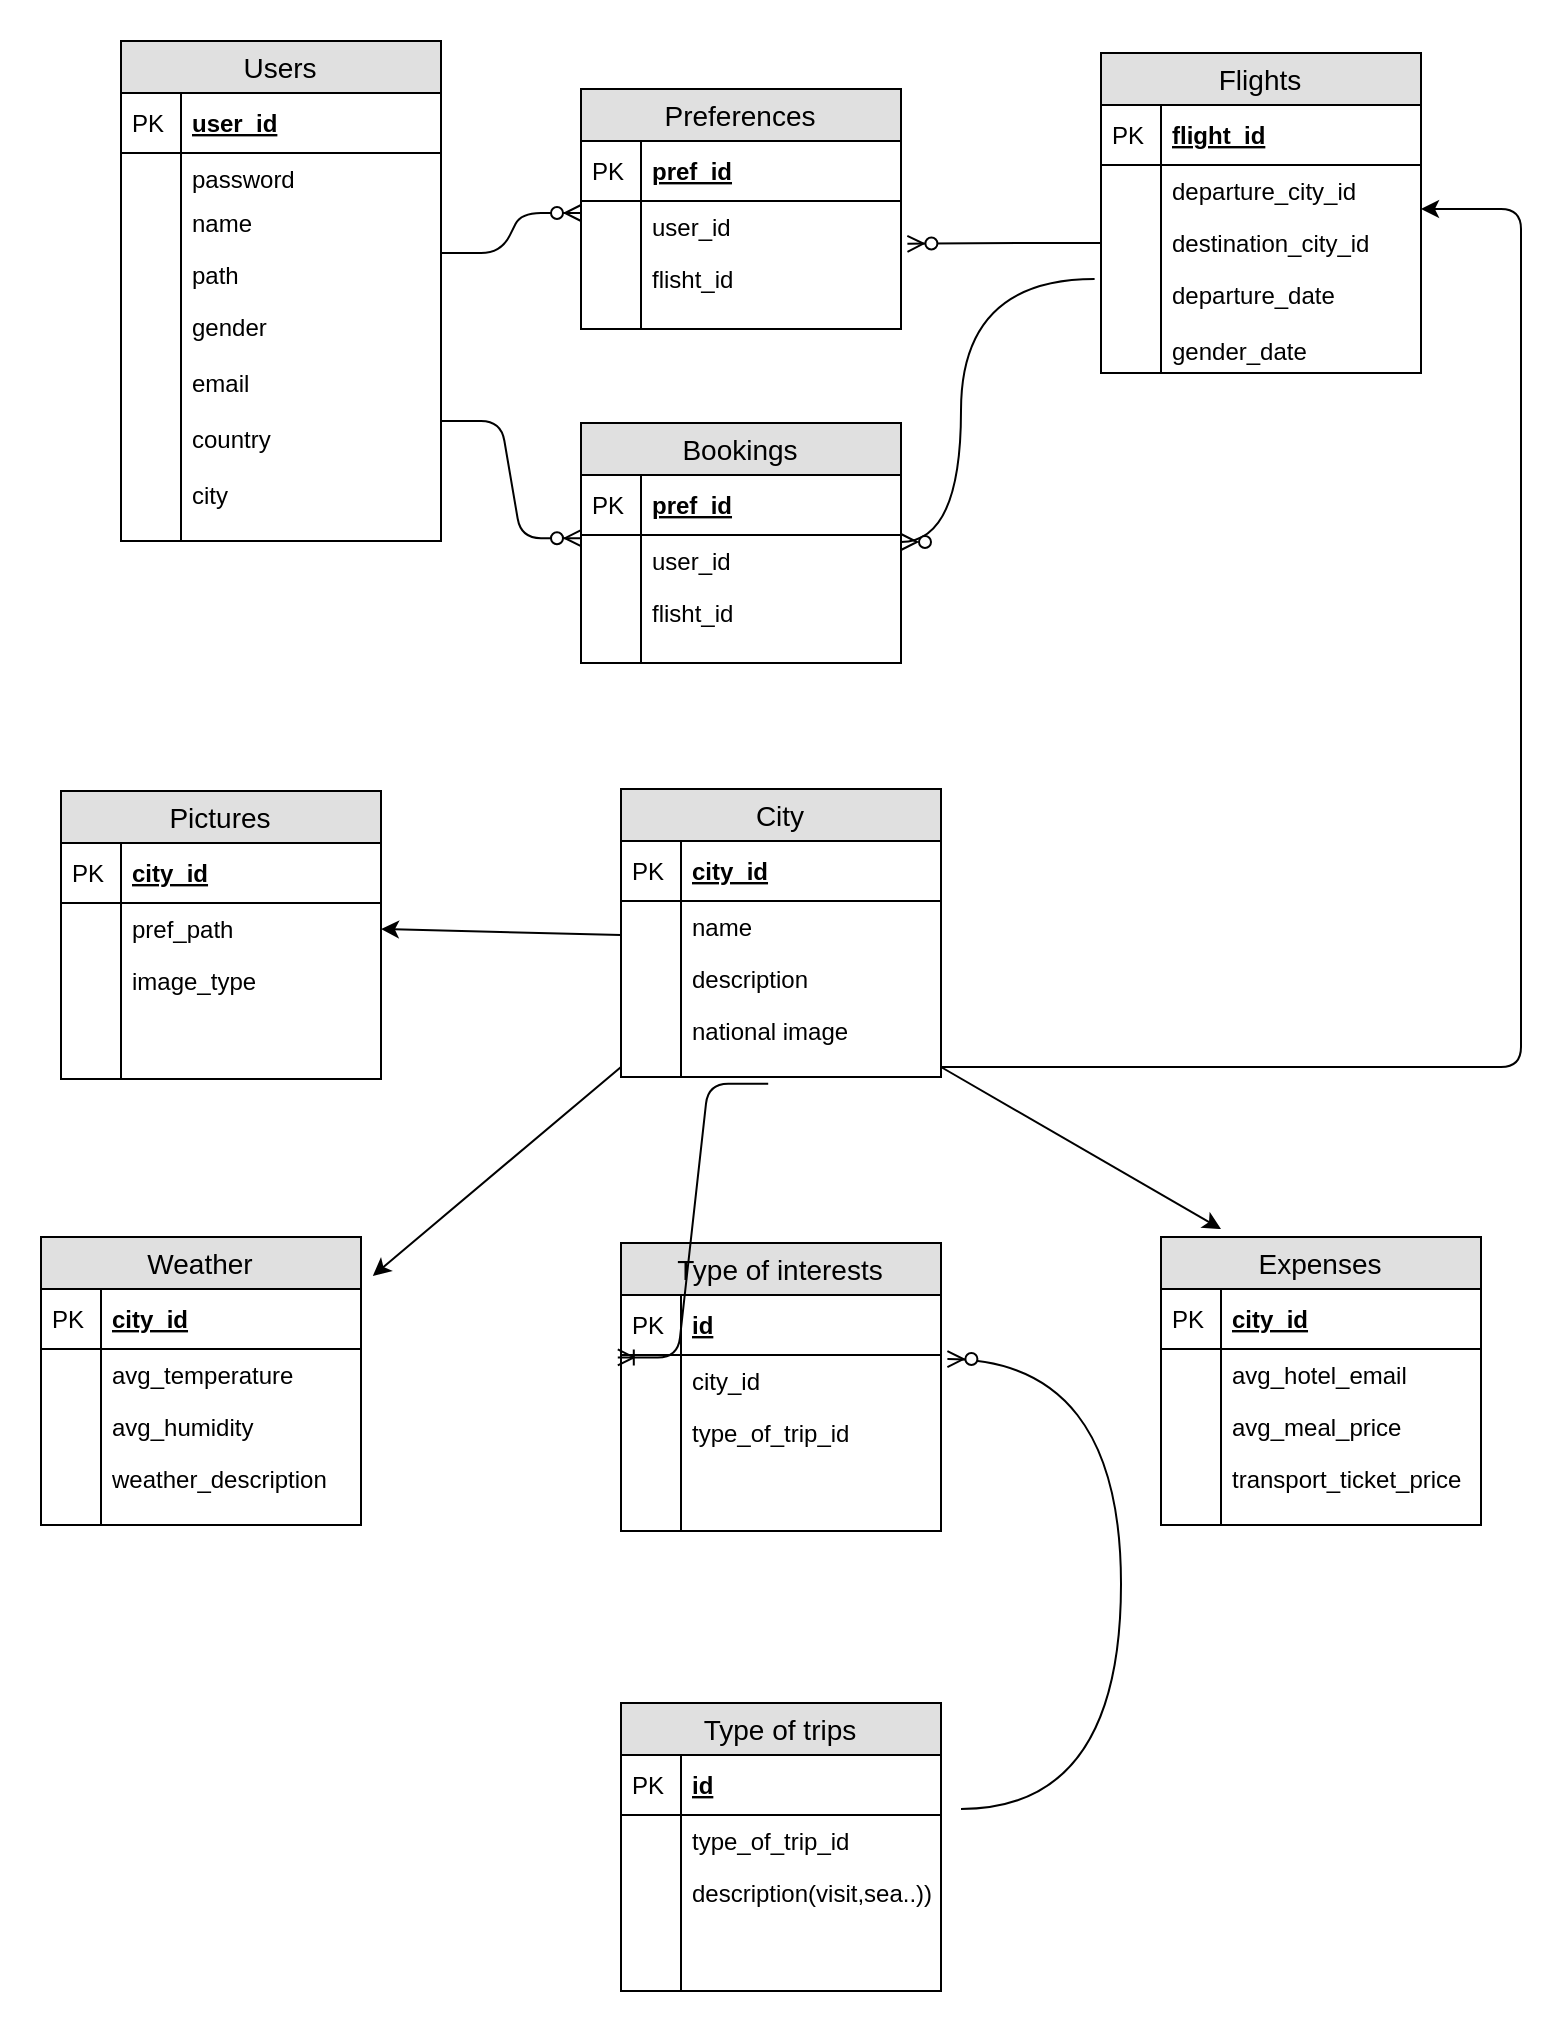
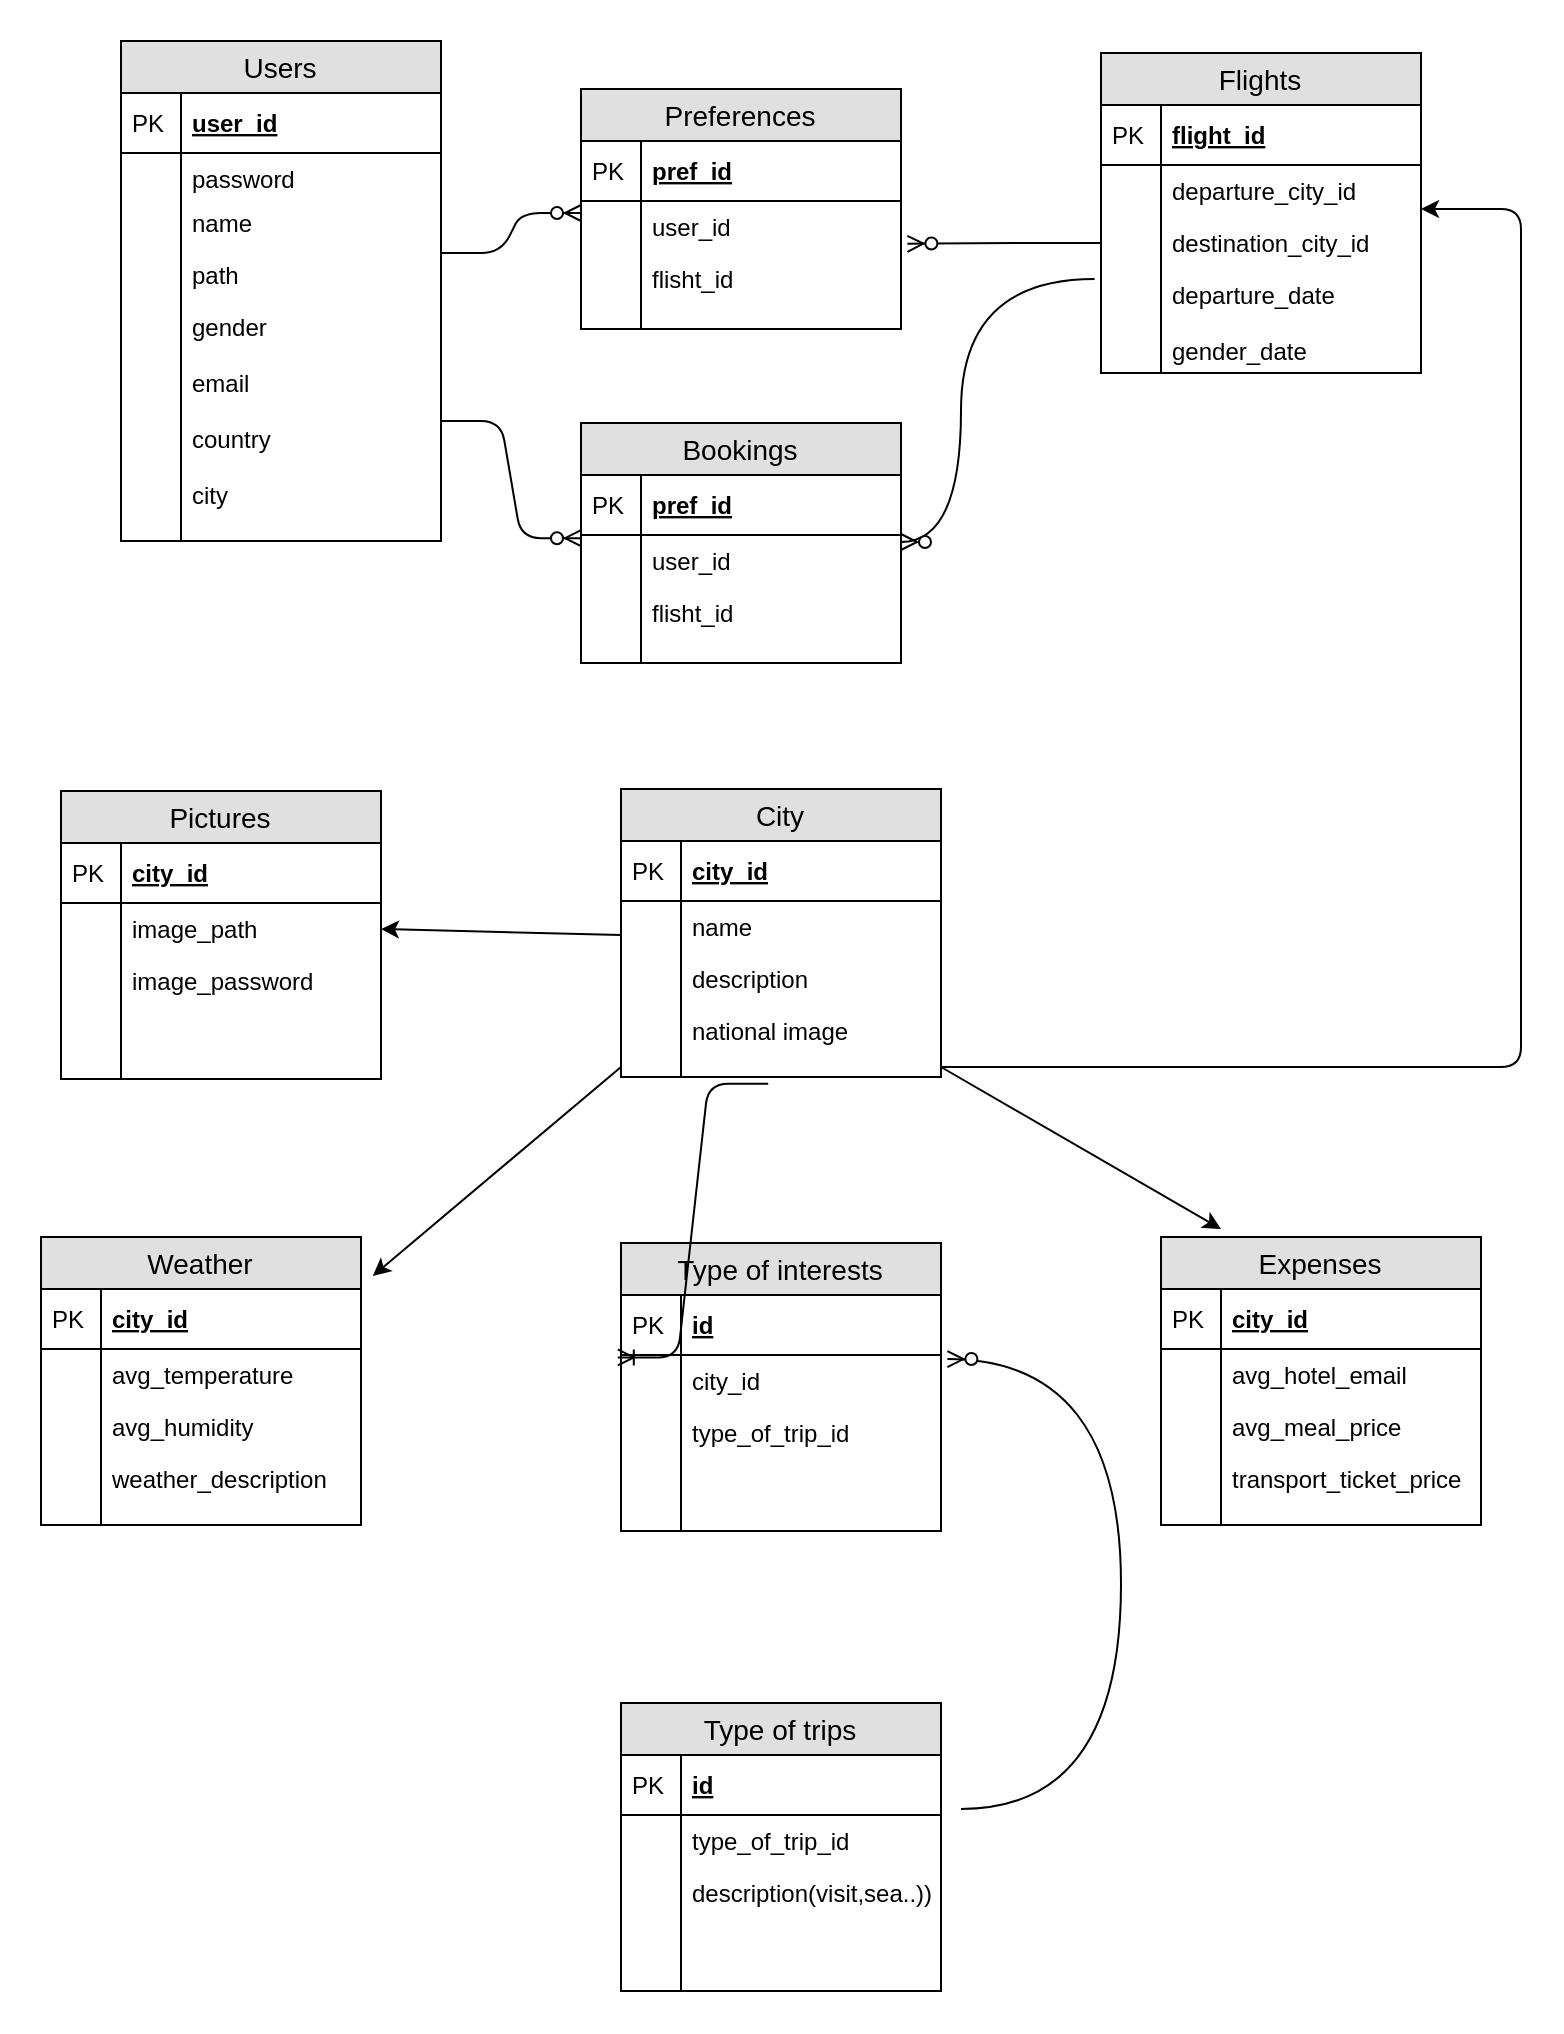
(192, 930) -> (196, 930)
(196, 982) -> (223, 982)
